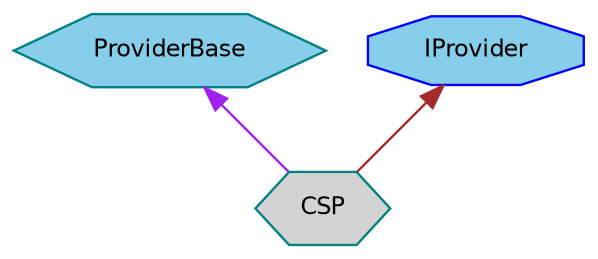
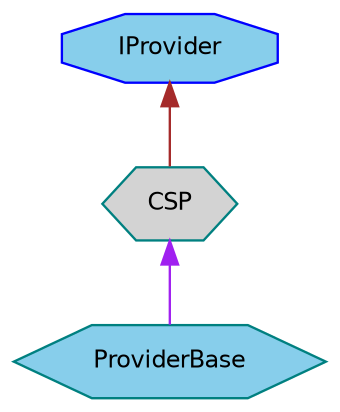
(255, 138) -> (170, 295)
